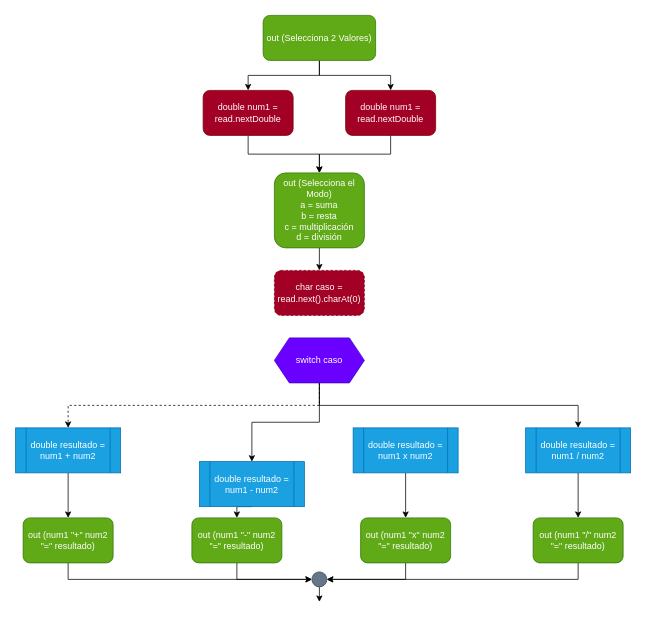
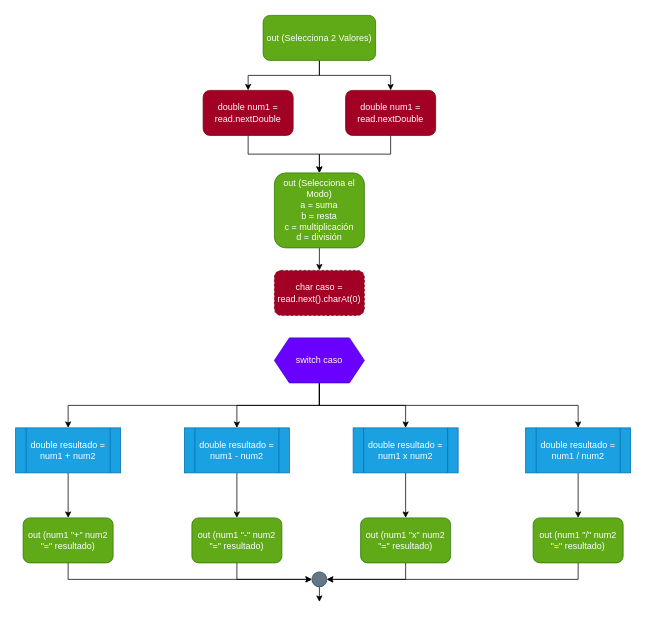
(144, 405) -> (144, 405)
none -> (405, 415)
(252, 484) -> (237, 450)
